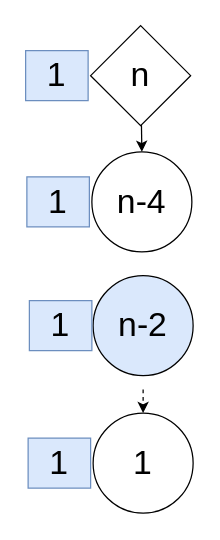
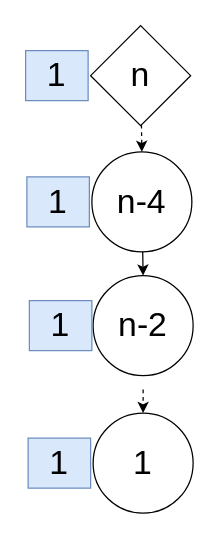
(142, 134) -> (142, 134)
none -> (143, 259)
(143, 326) -> (143, 326)
